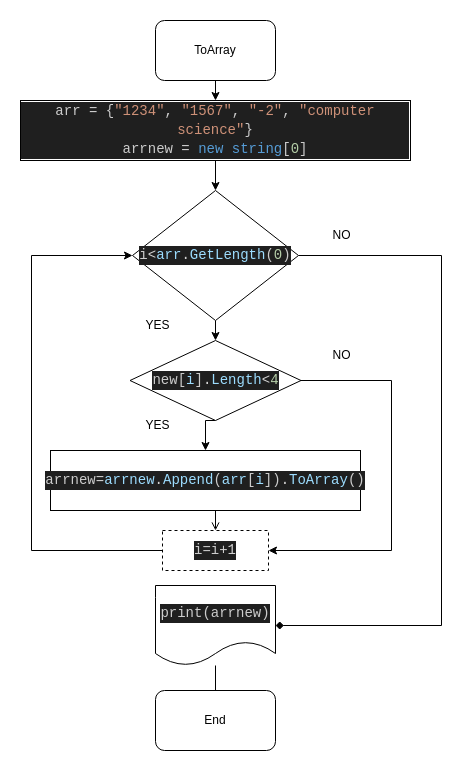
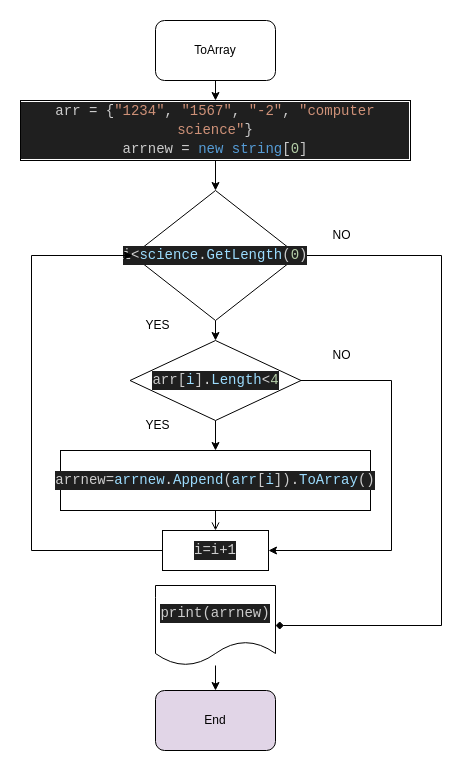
(216, 256) -> (216, 256)
(216, 381) -> (216, 381)
(206, 481) -> (216, 481)
(216, 551) -> (216, 551)
(216, 684) -> (216, 682)
(216, 721) -> (216, 721)
